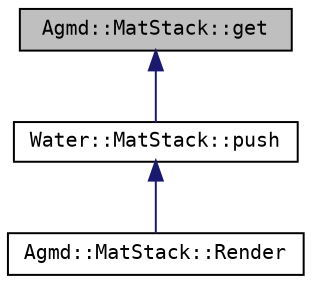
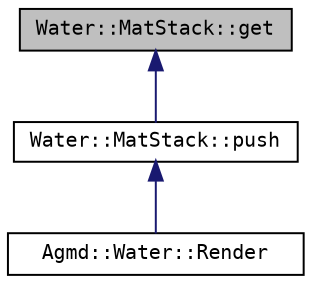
(156, 30) -> (156, 30)
(156, 254) -> (156, 254)
